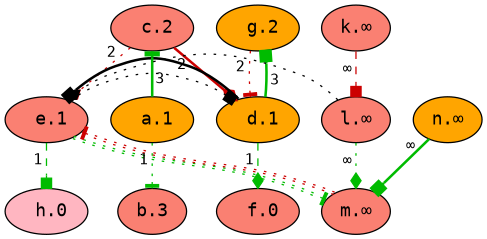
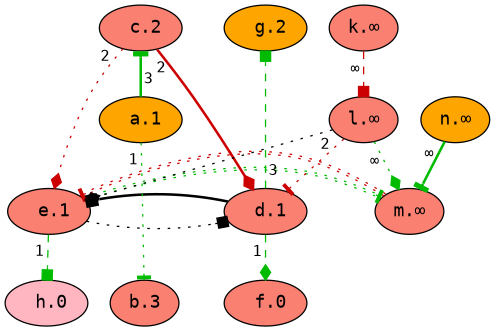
(249, 71) -> (325, 156)
(266, 80) -> (266, 126)
(258, 120) -> (266, 211)
(407, 161) -> (434, 163)
